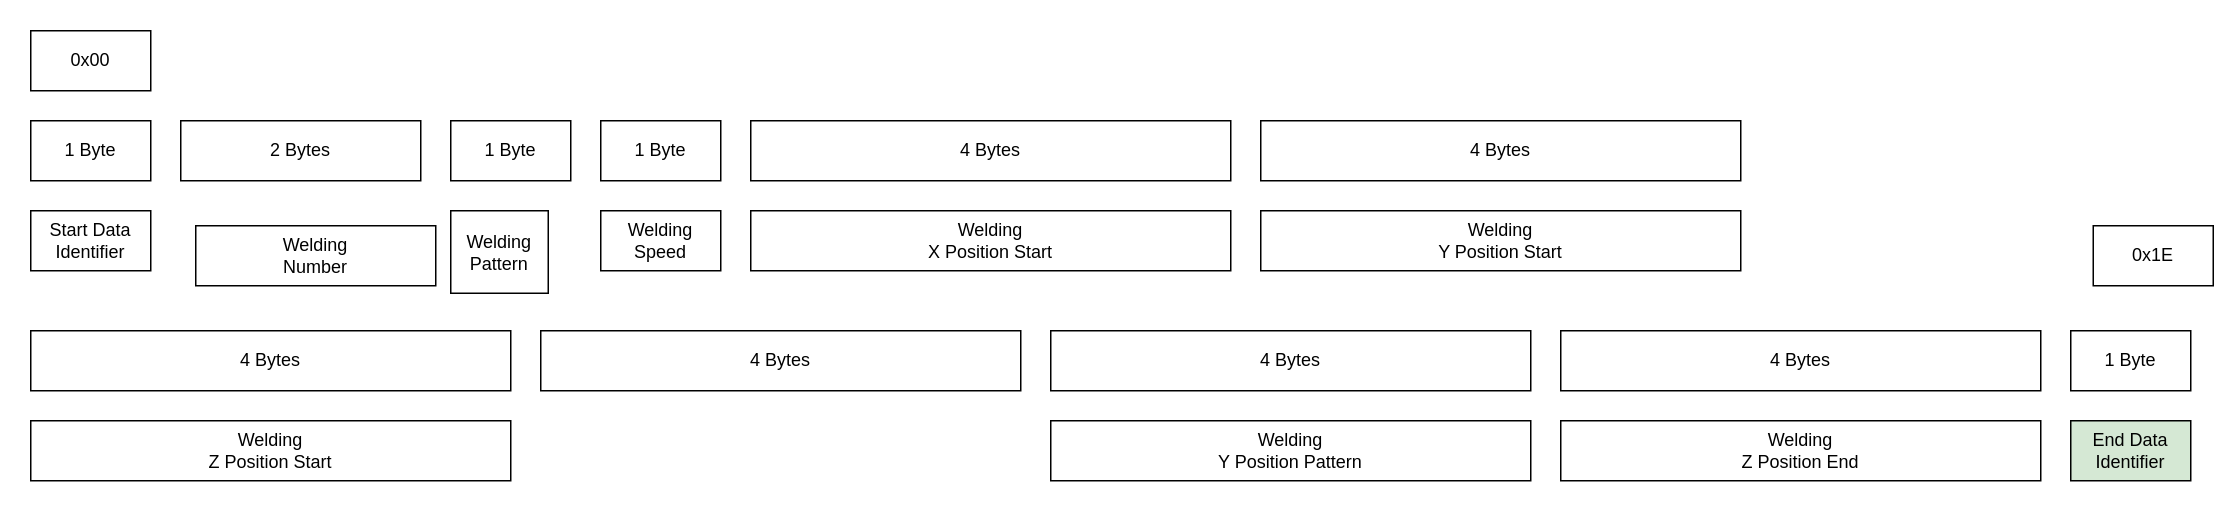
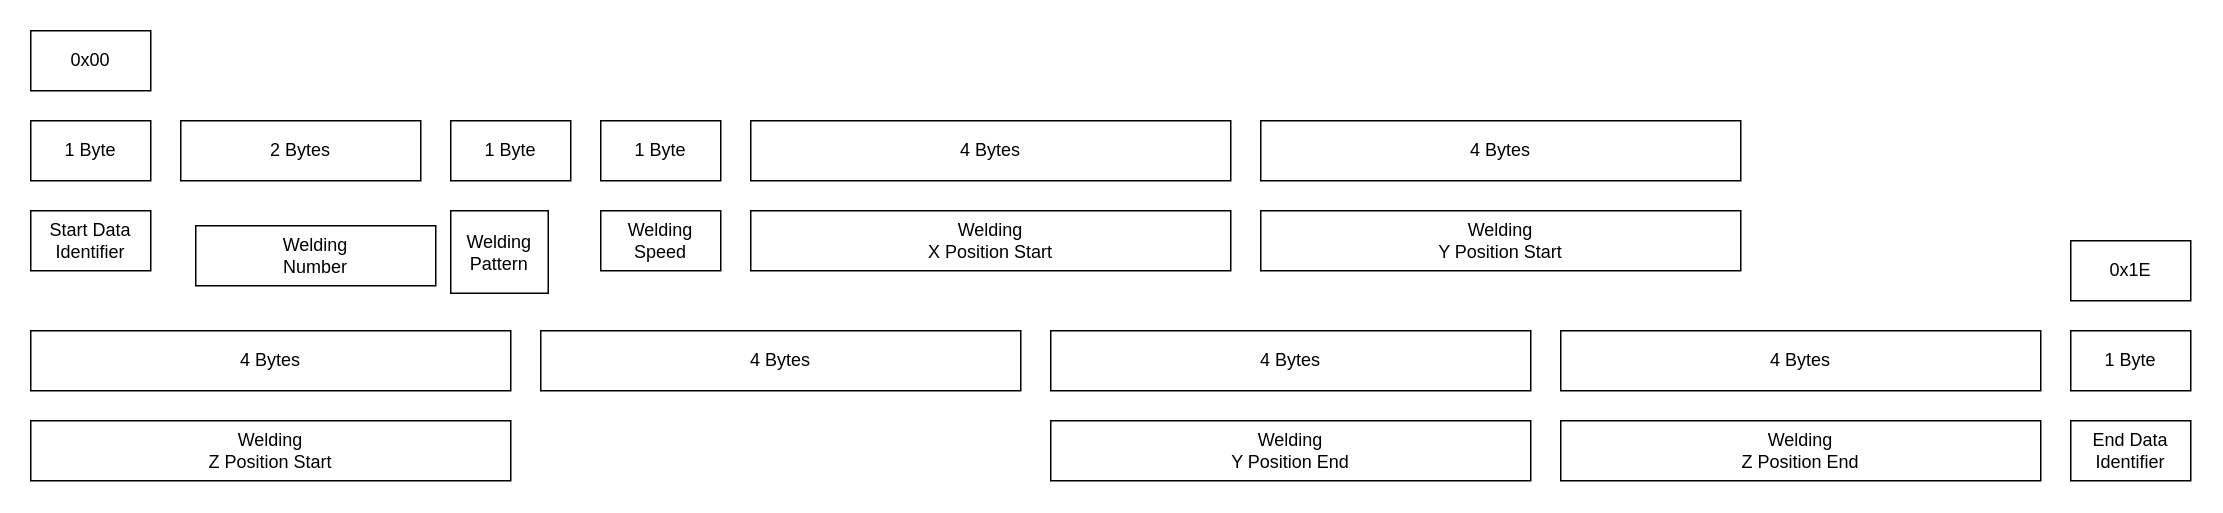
(2153, 256) -> (2131, 271)
(1291, 451) -> (1291, 451)
(2131, 451) -> (2131, 451)
